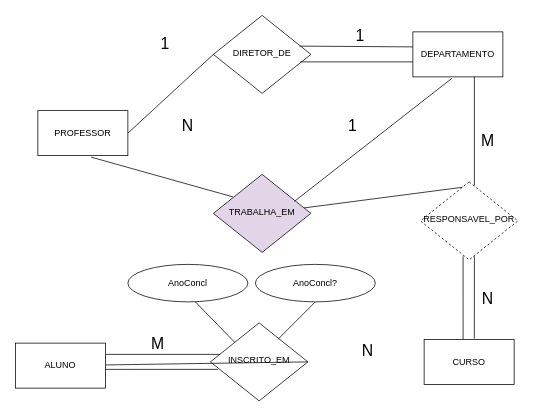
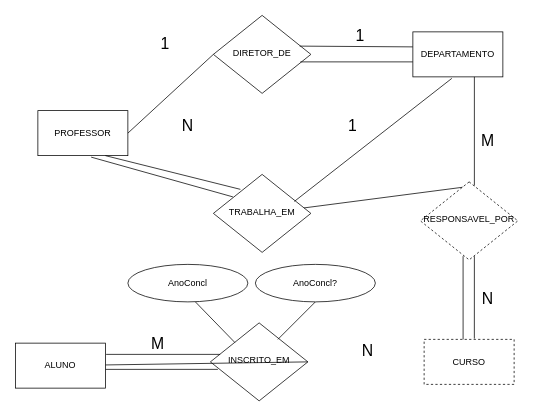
none -> (173, 173)
(262, 213) -> (262, 213)
(469, 362) -> (469, 362)
